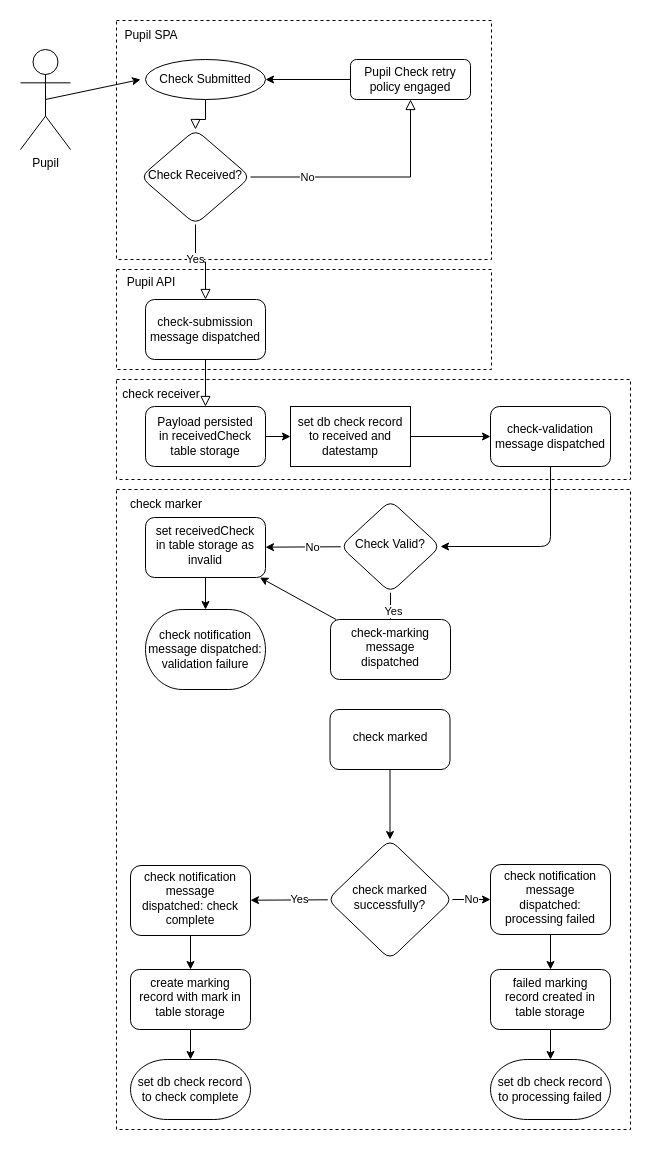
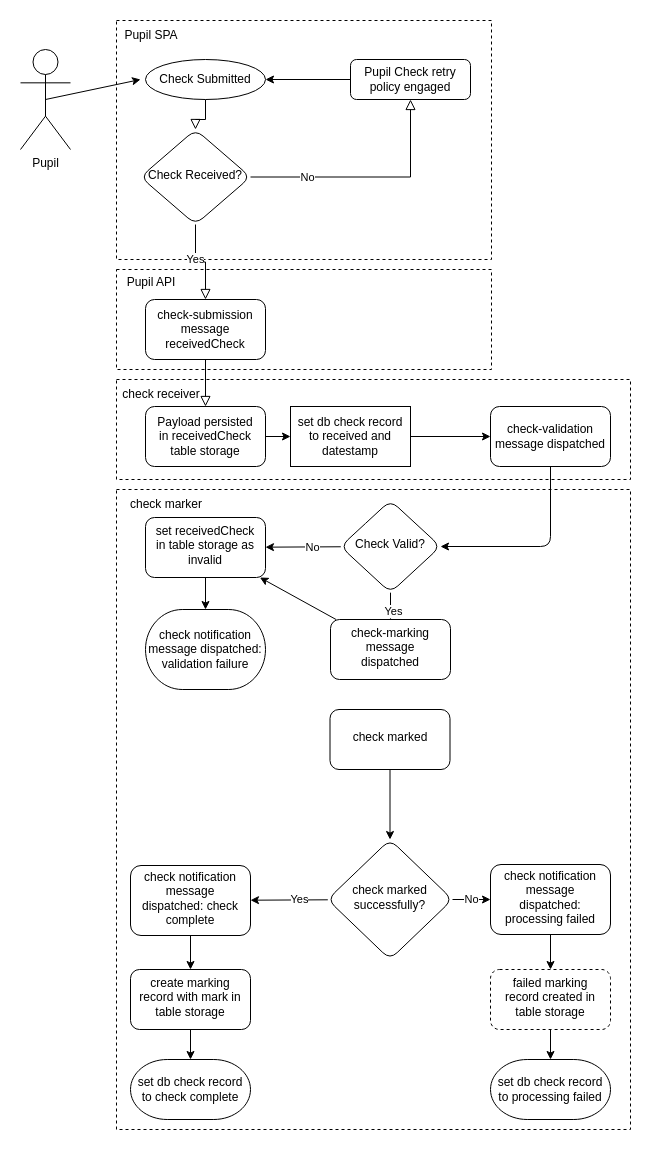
(206, 330) -> (206, 330)
(551, 1000) -> (551, 1000)
